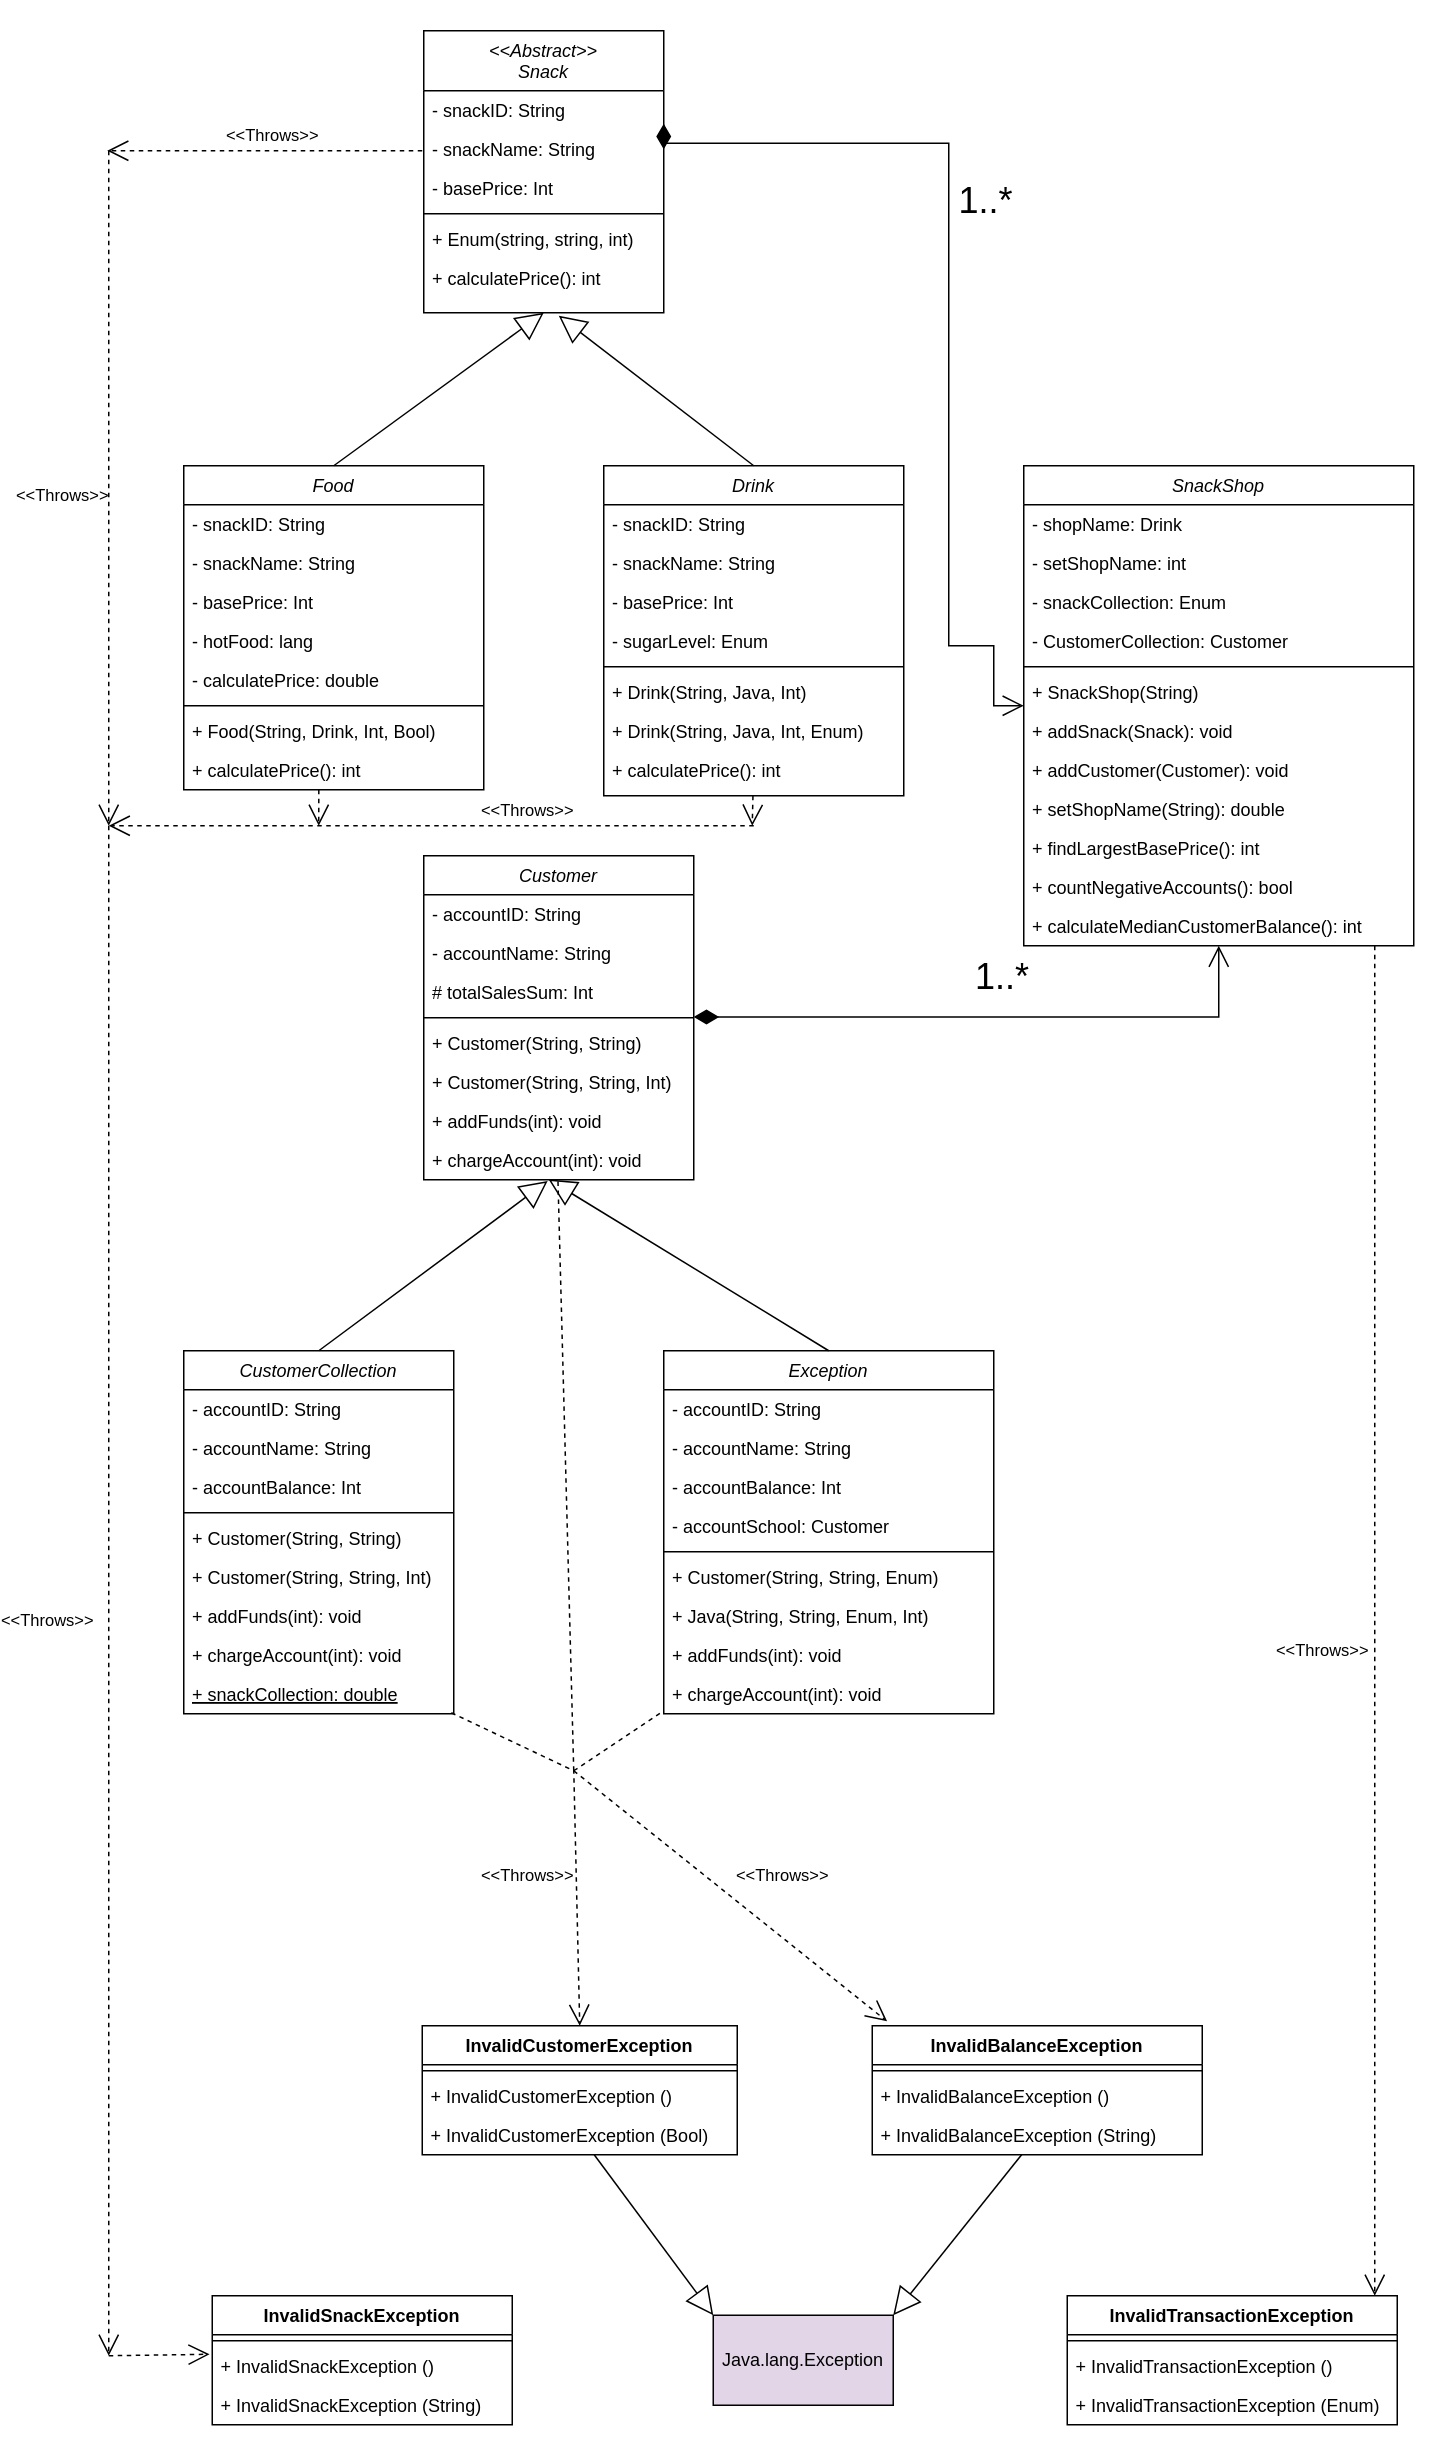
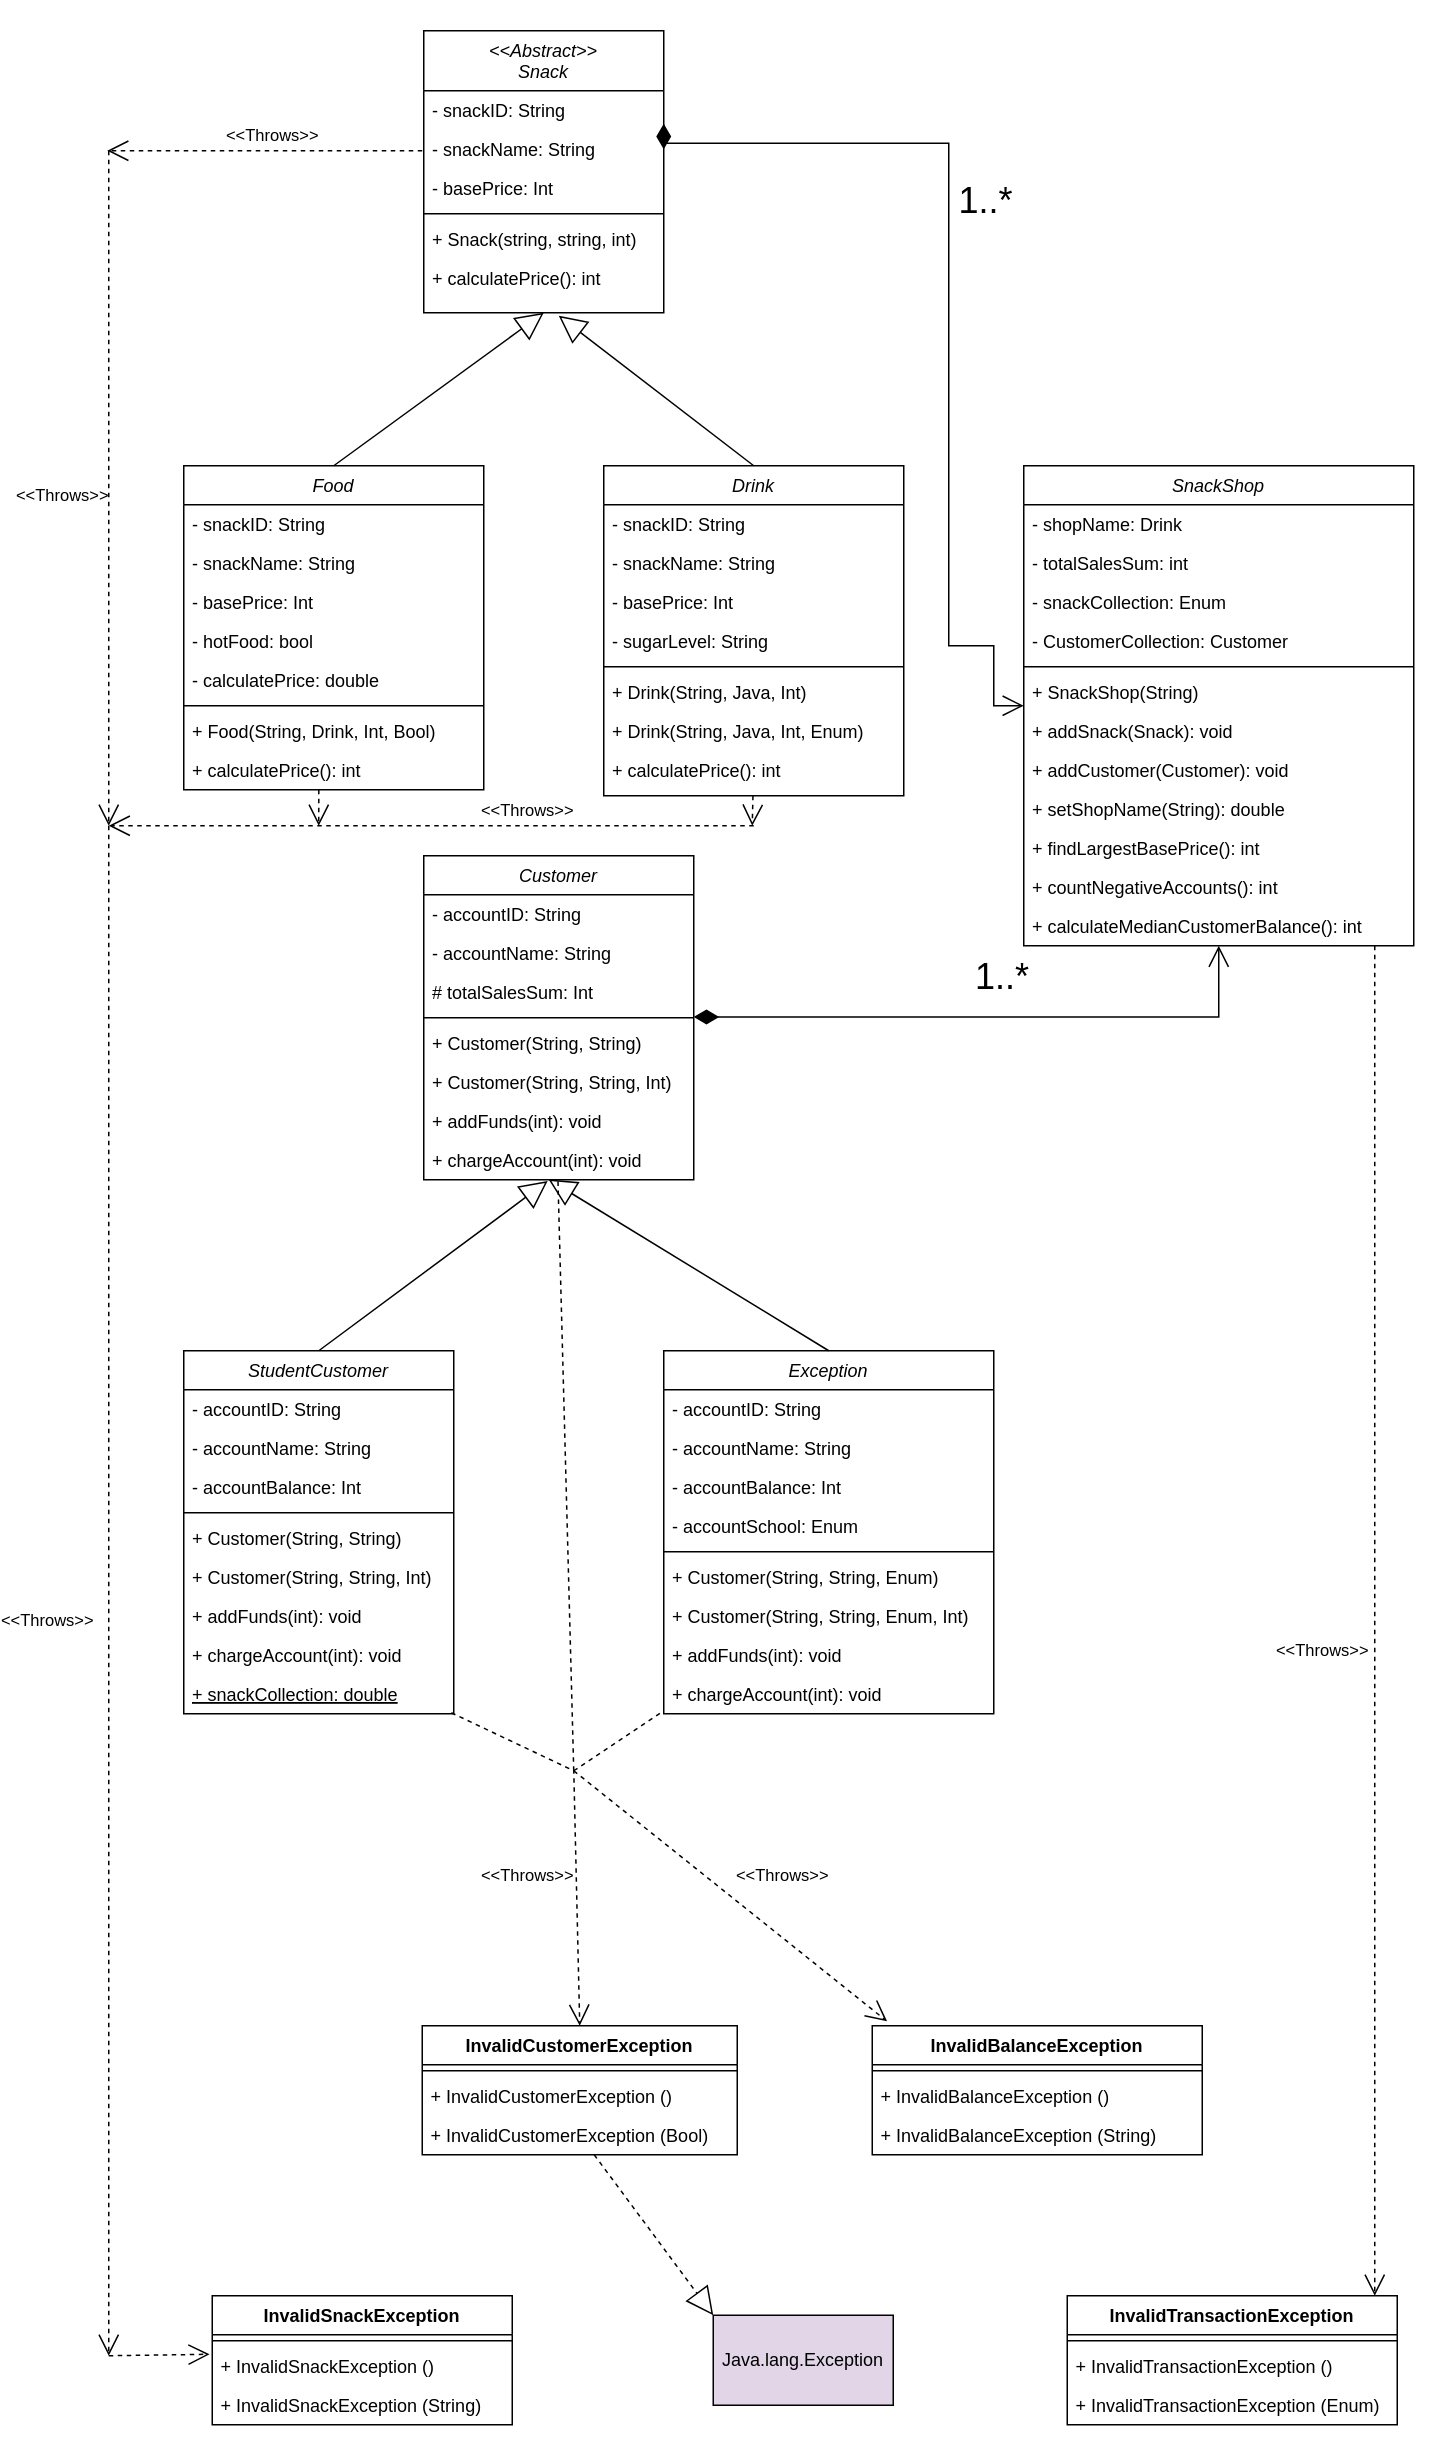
(549, 240) -> (554, 240)
(1113, 564) -> (1119, 564)
(258, 642) -> (258, 642)
(693, 642) -> (701, 642)
(1177, 888) -> (1172, 888)
(318, 1371) -> (318, 1371)
(789, 1527) -> (768, 1527)
(817, 1617) -> (837, 1617)
(646, 2225) -> (646, 2225)
(965, 2225) -> none
